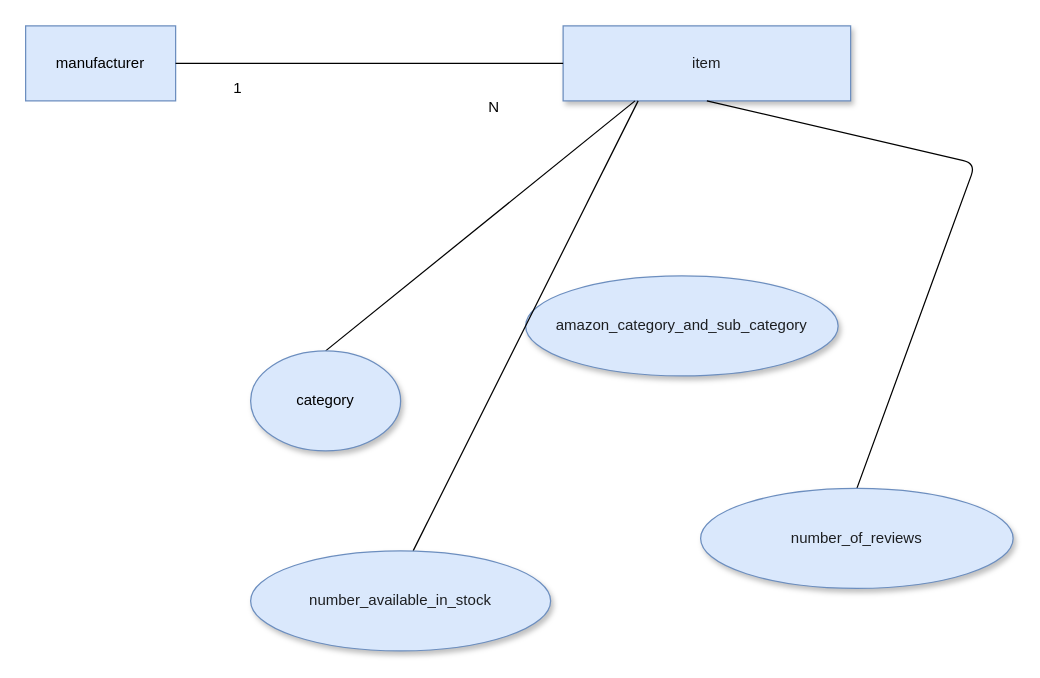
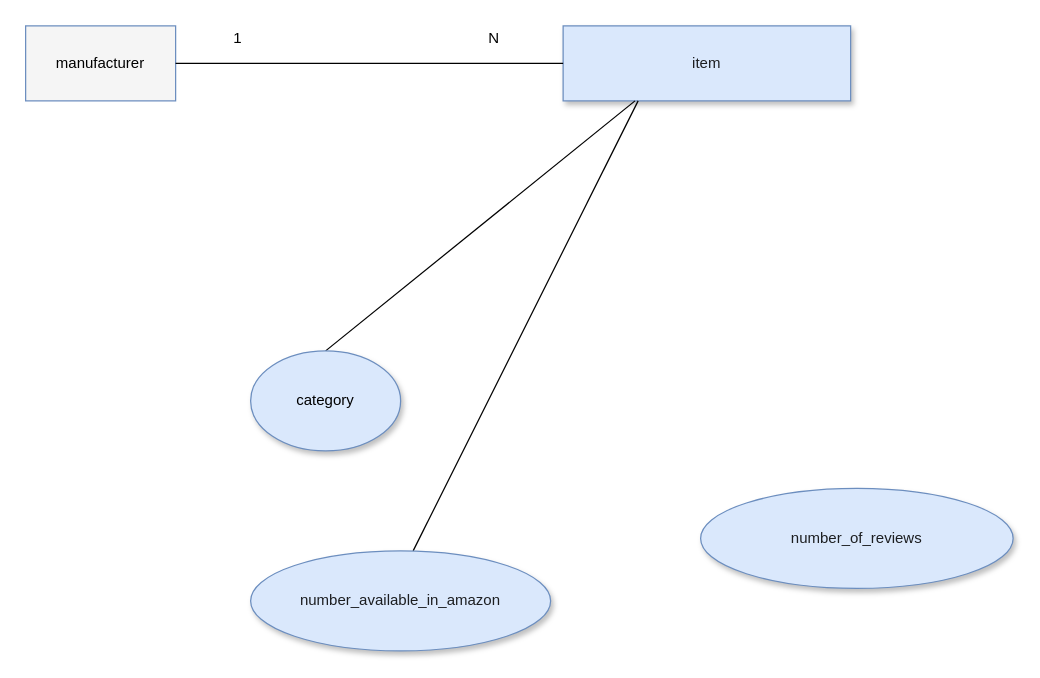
(101, 63) -> (101, 63)
(238, 88) -> (238, 38)
(494, 107) -> (494, 38)
(962, 201) -> none
(682, 326) -> none
(401, 601) -> (401, 601)
